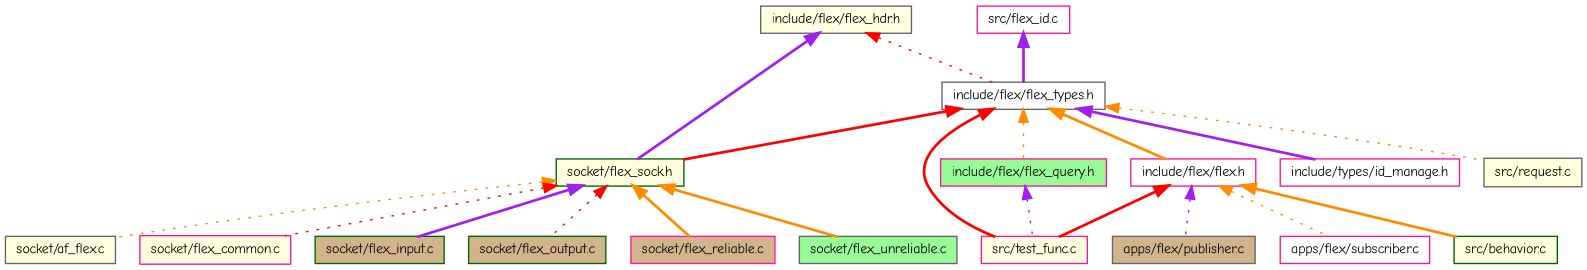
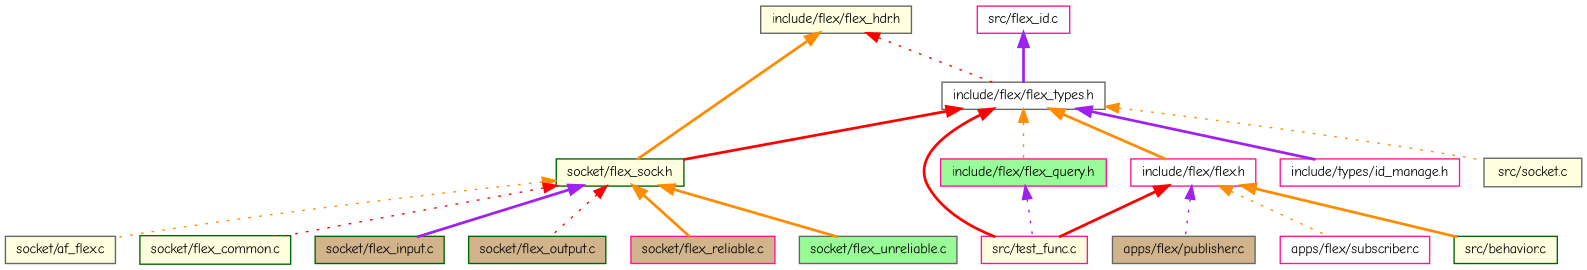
(722, 100) -> (722, 100)
(1533, 173) -> (1533, 173)
(215, 250) -> (215, 250)
